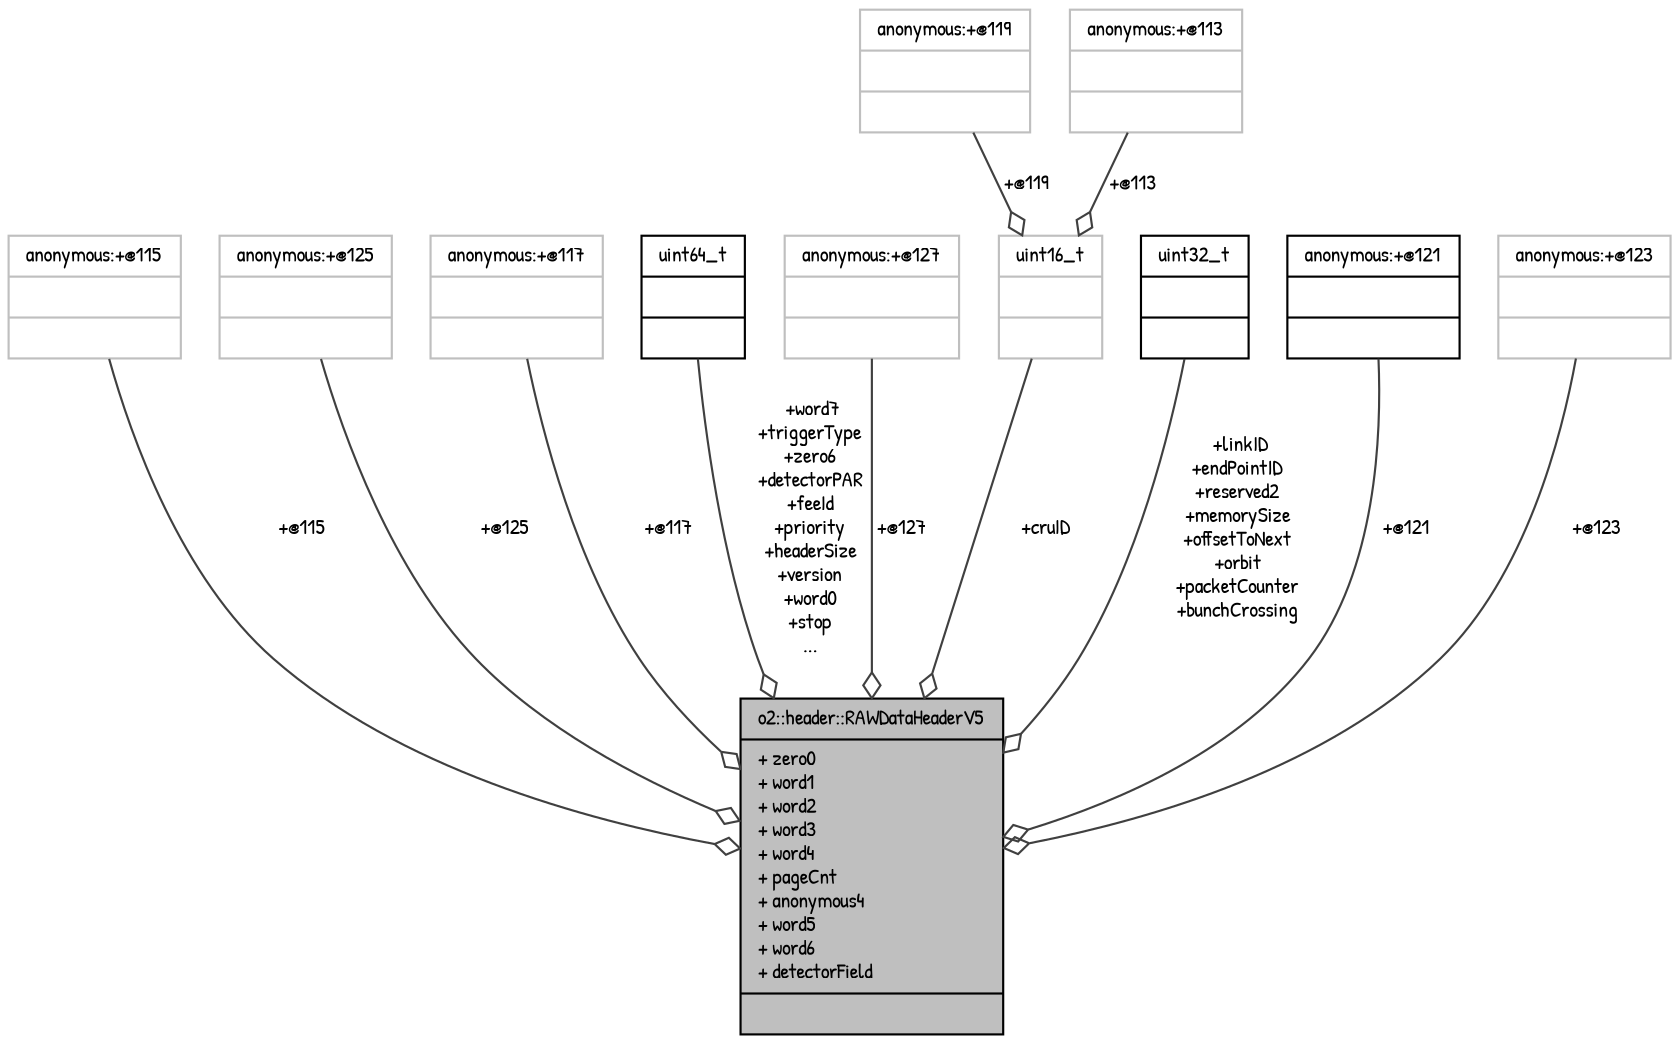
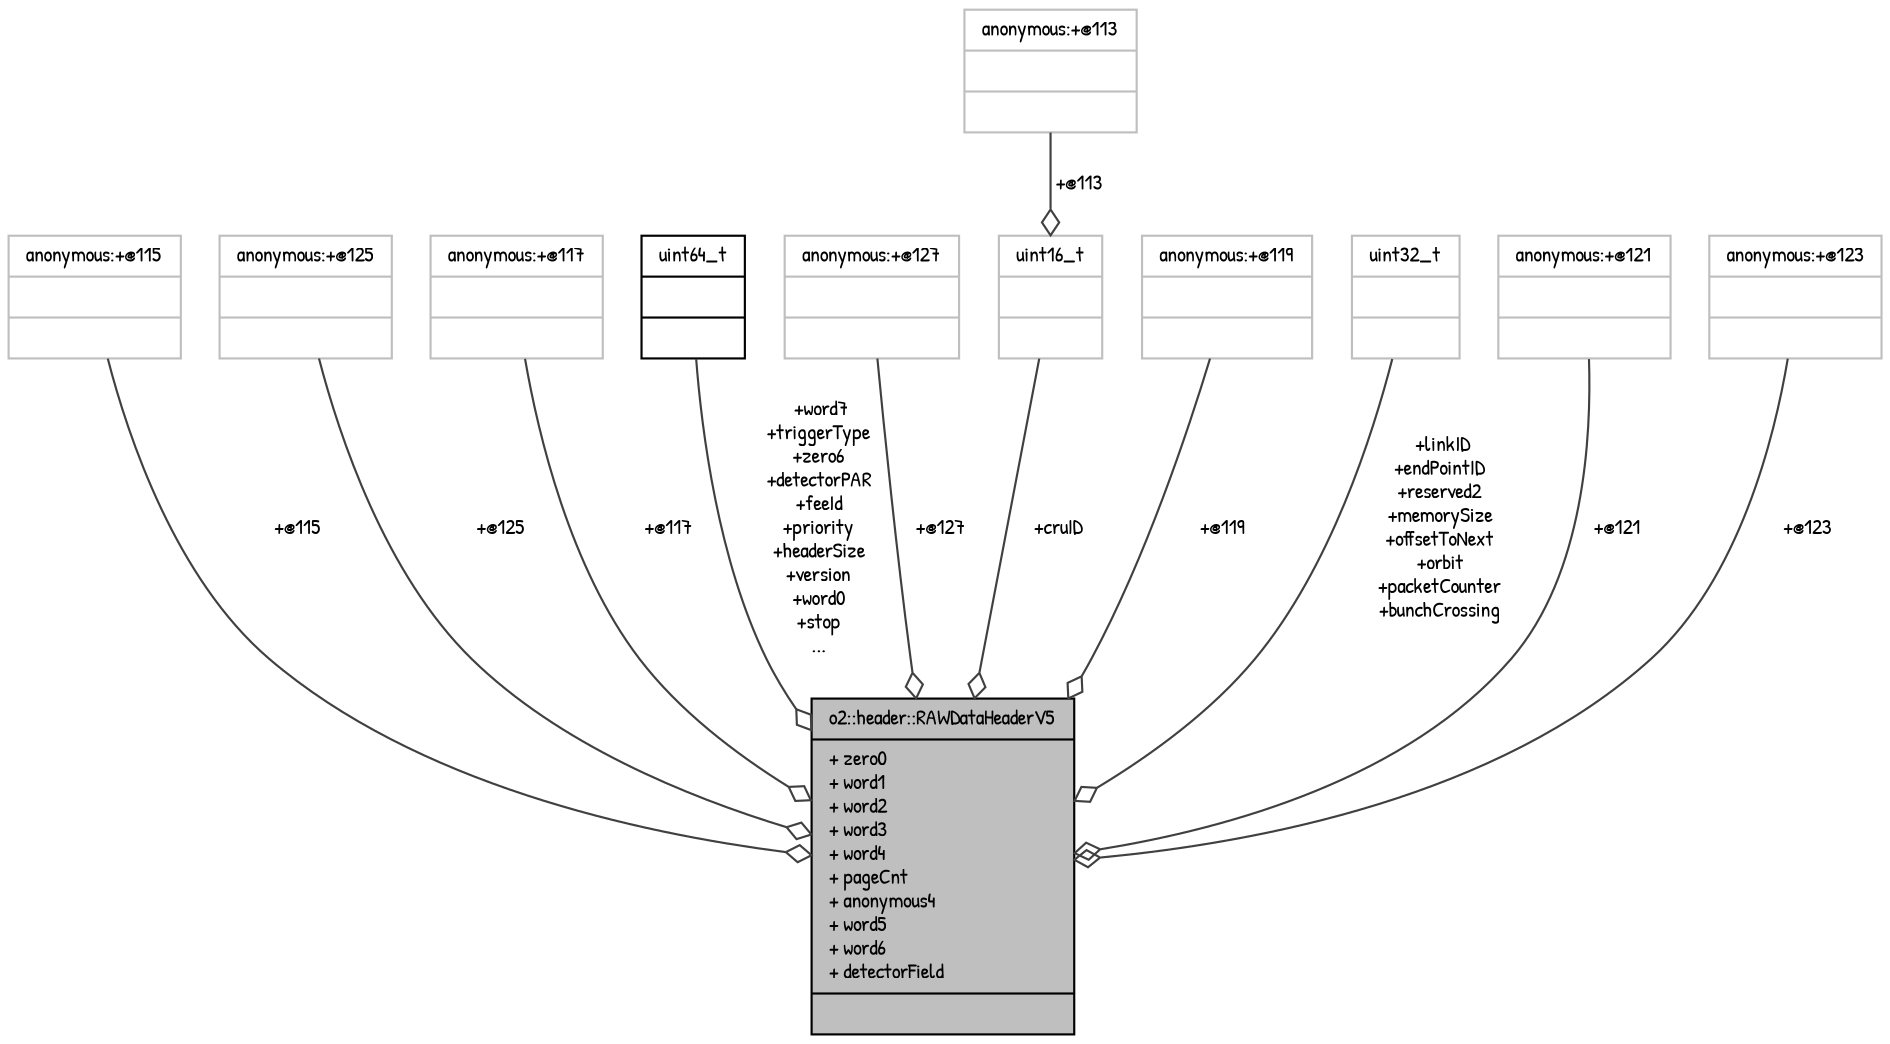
(992, 172) -> (1154, 521)
(1195, 297) -> (1406, 297)
(1373, 297) -> (1584, 297)
